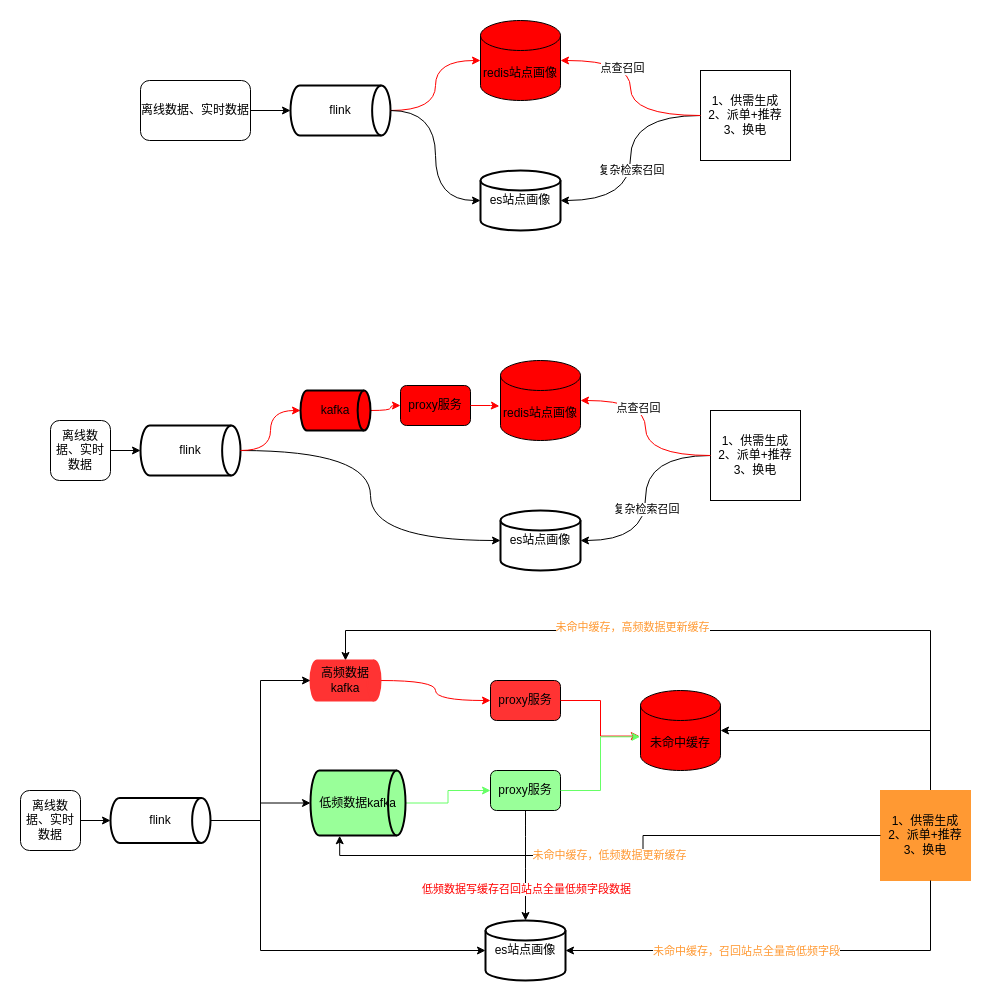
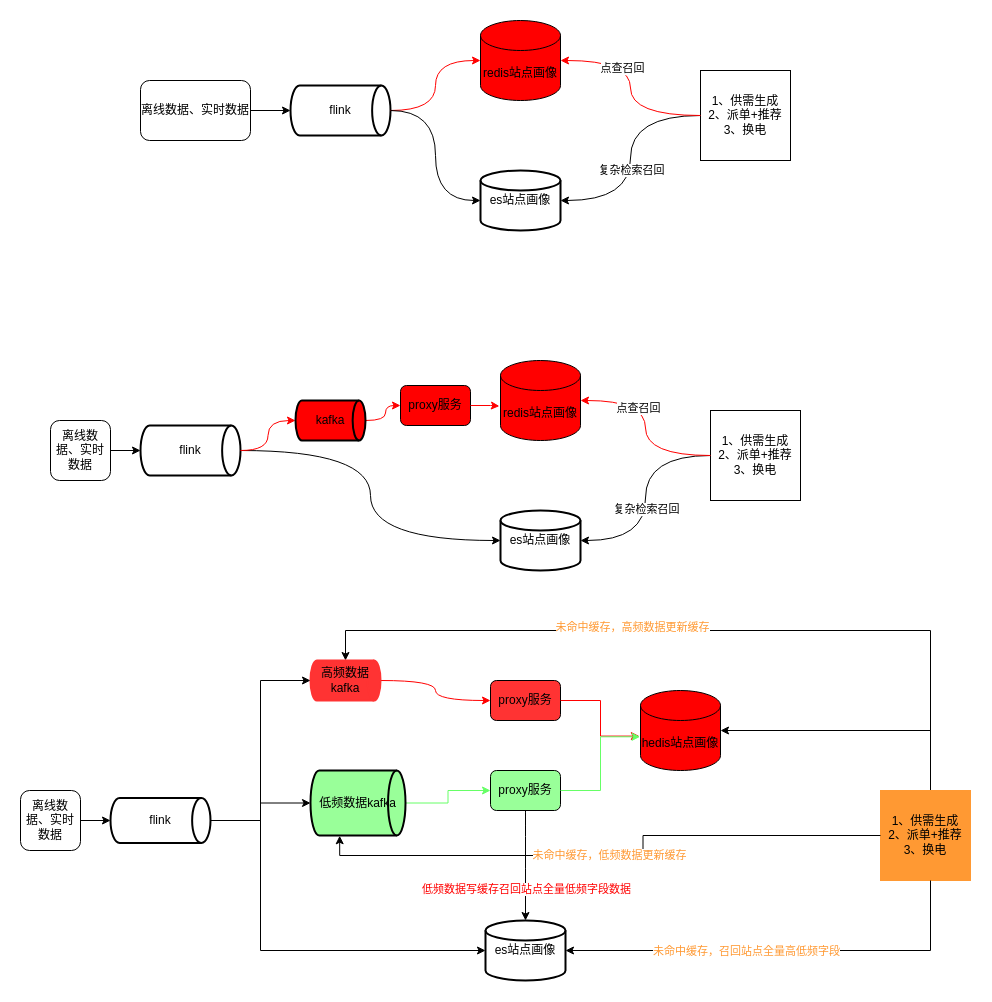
(336, 411) -> (331, 421)
(681, 744) -> (681, 744)
